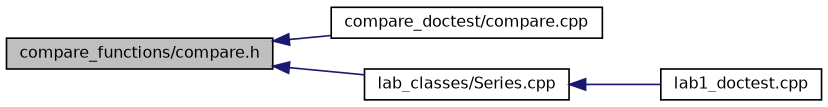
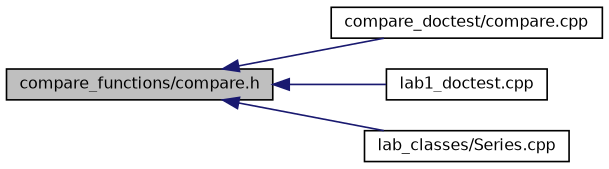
(623, 84) -> (338, 84)
